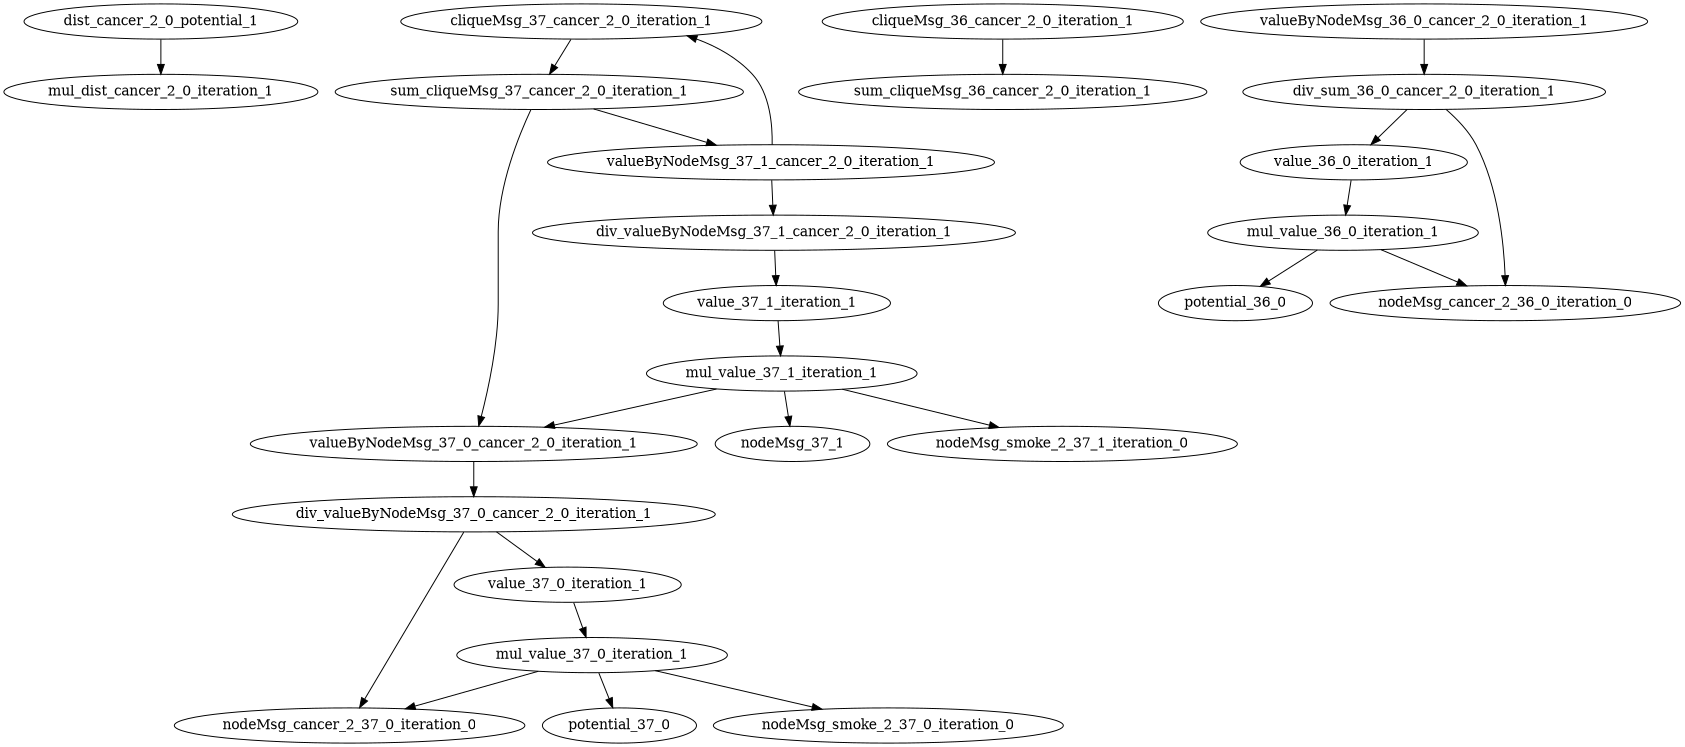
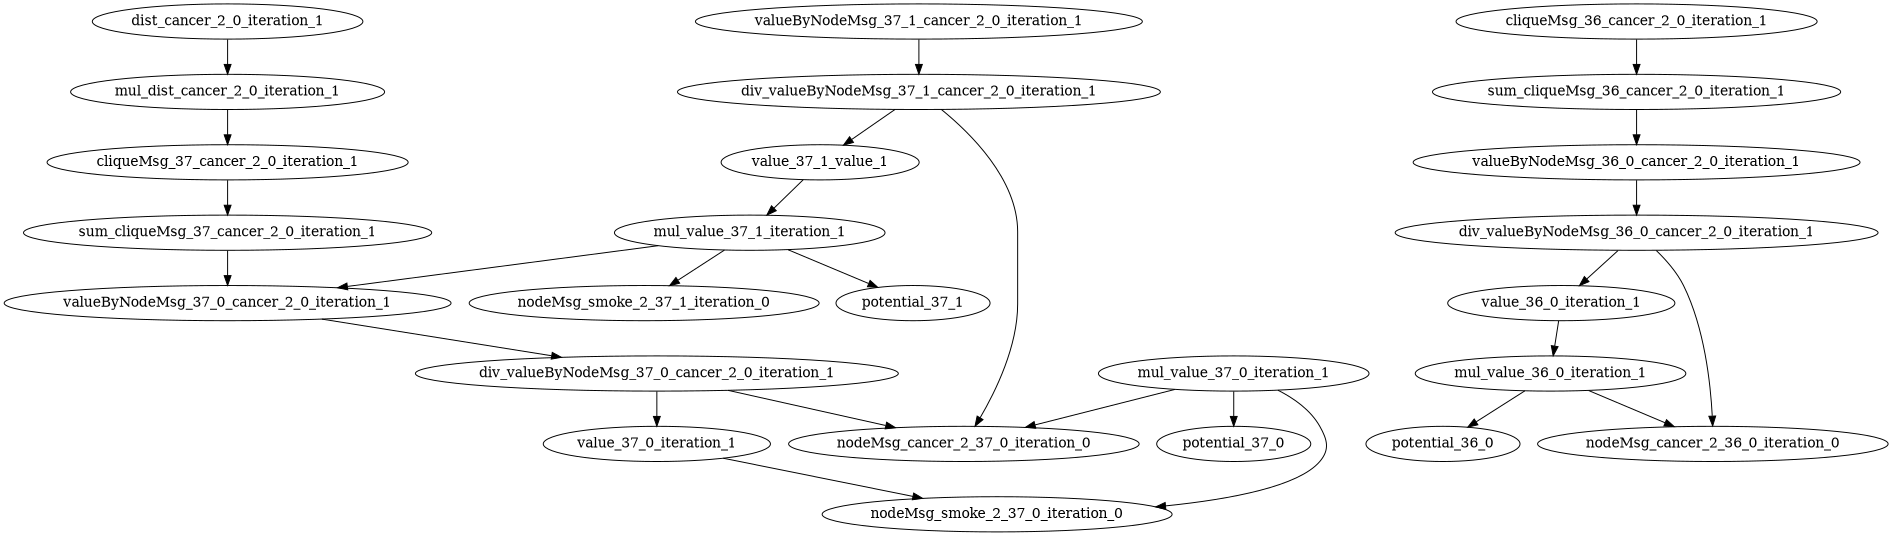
(161, 22) -> (228, 22)
(755, 77) -> (228, 122)
(1424, 92) -> (1637, 233)
none -> (1637, 122)
(650, 126) -> none
none -> (1018, 254)
(777, 303) -> (820, 162)
(793, 444) -> (913, 303)
(578, 615) -> (818, 477)
